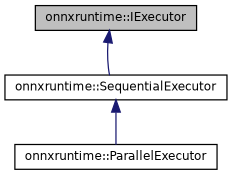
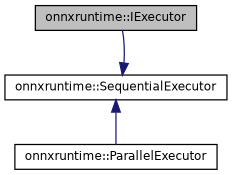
(108, 59) -> (124, 47)
